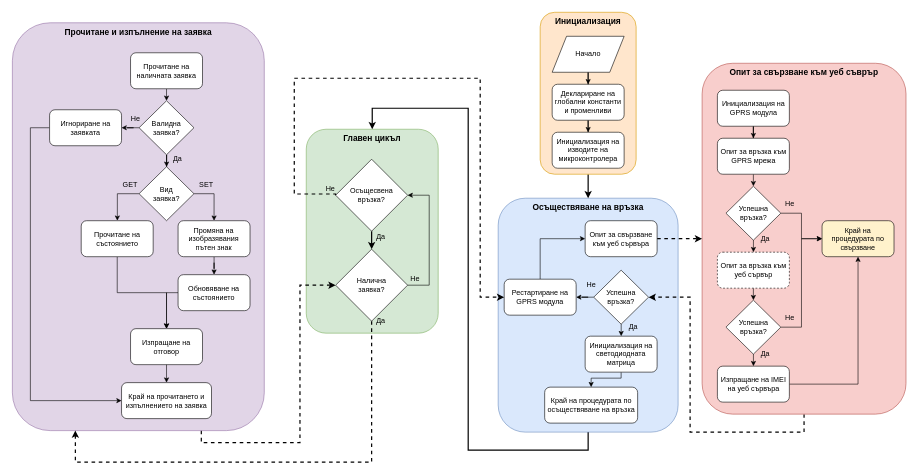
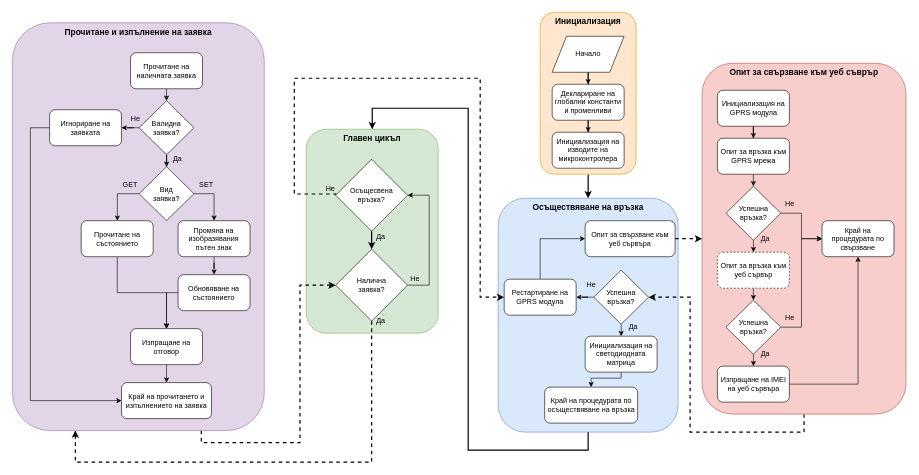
(621, 239) -> (630, 239)
(858, 239) -> (858, 239)
